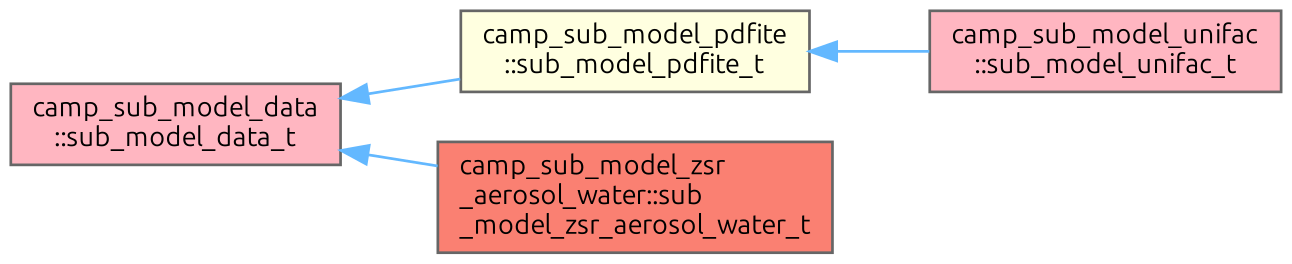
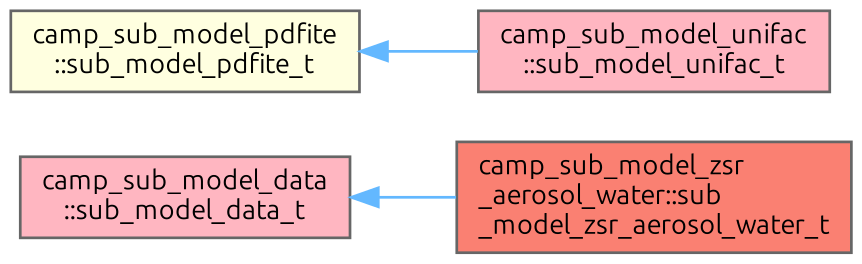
(414, 86) -> none
